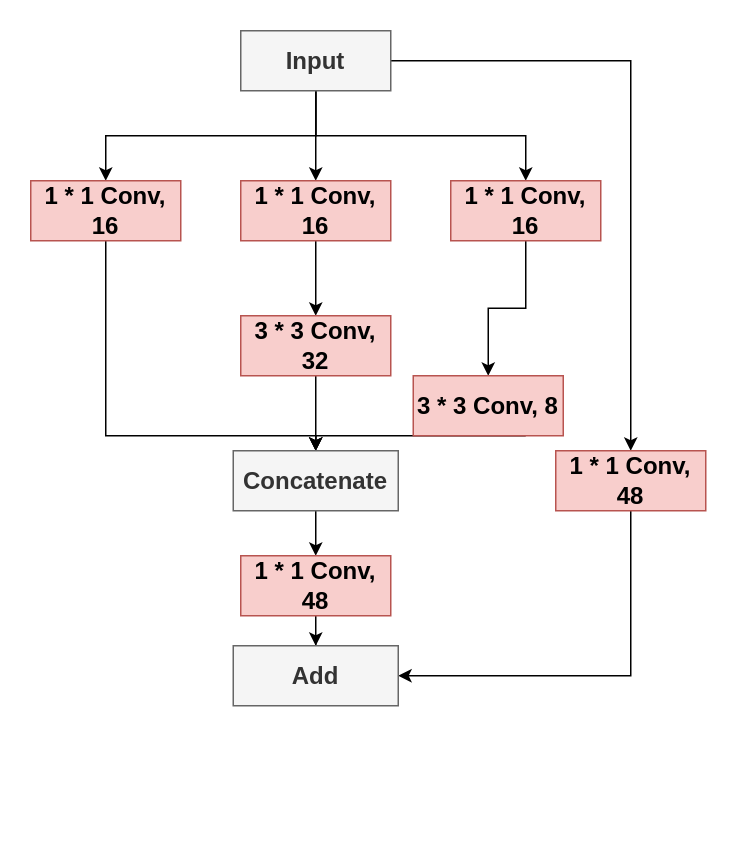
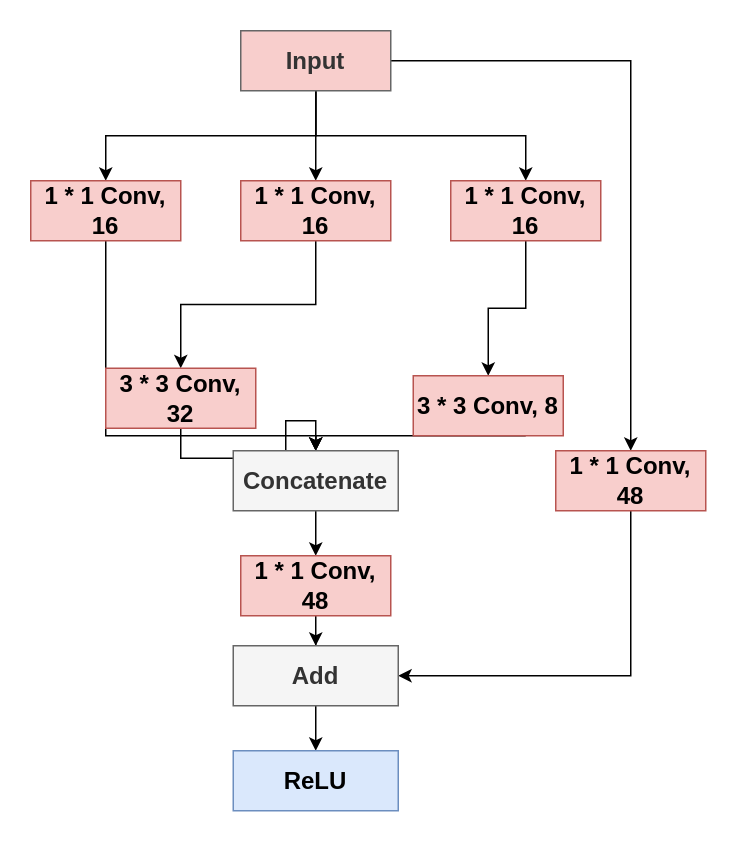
(316, 61) -> (316, 61)
(316, 346) -> (181, 398)
none -> (316, 734)
none -> (316, 781)
